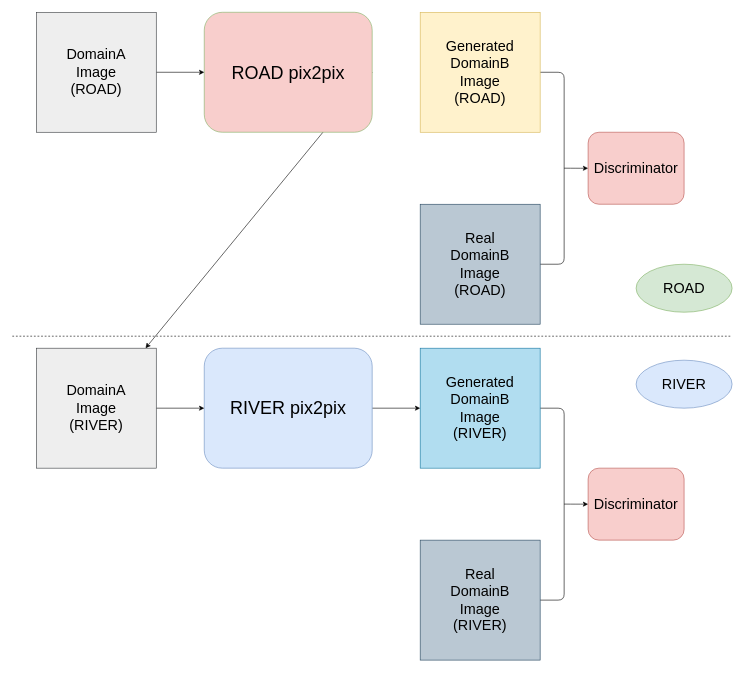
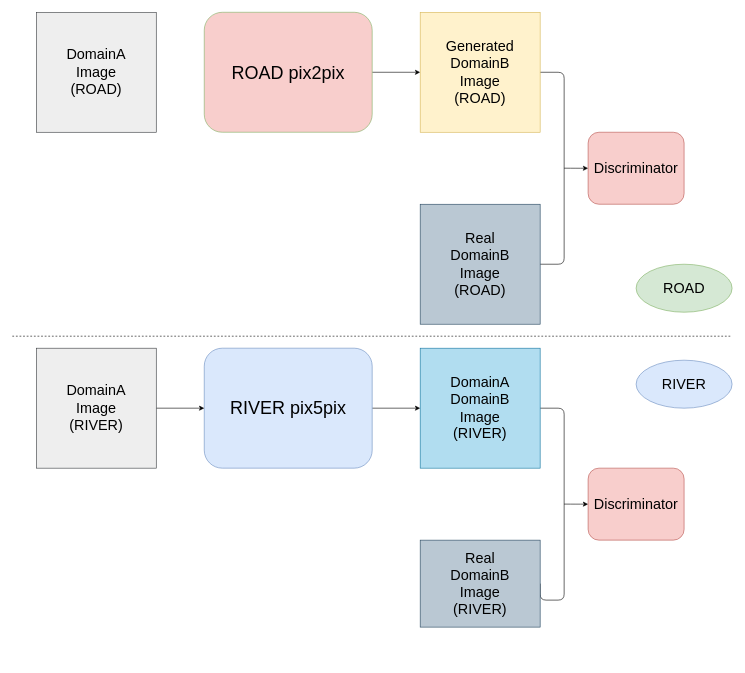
(198, 72) -> none
(235, 239) -> (414, 72)
(288, 408) -> (288, 408)
(480, 408) -> (480, 408)
(480, 600) -> (480, 584)
